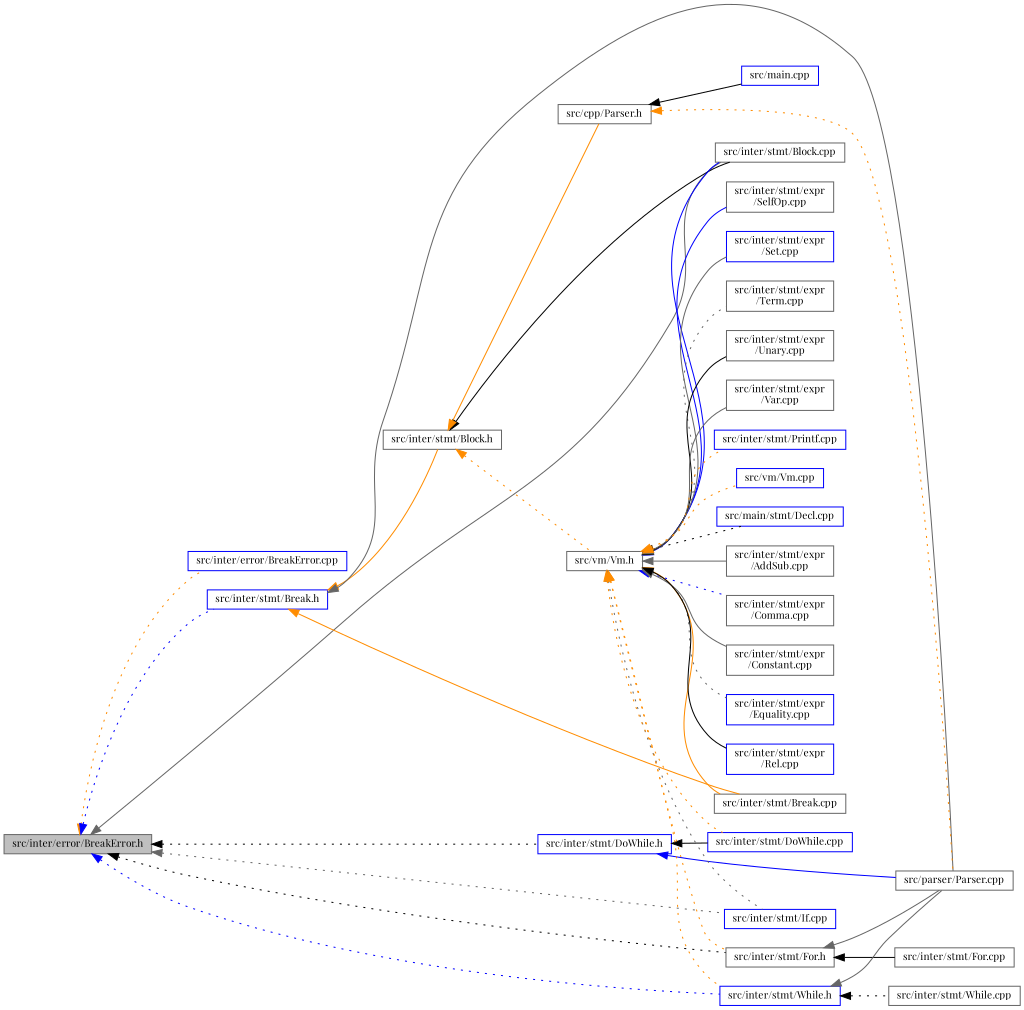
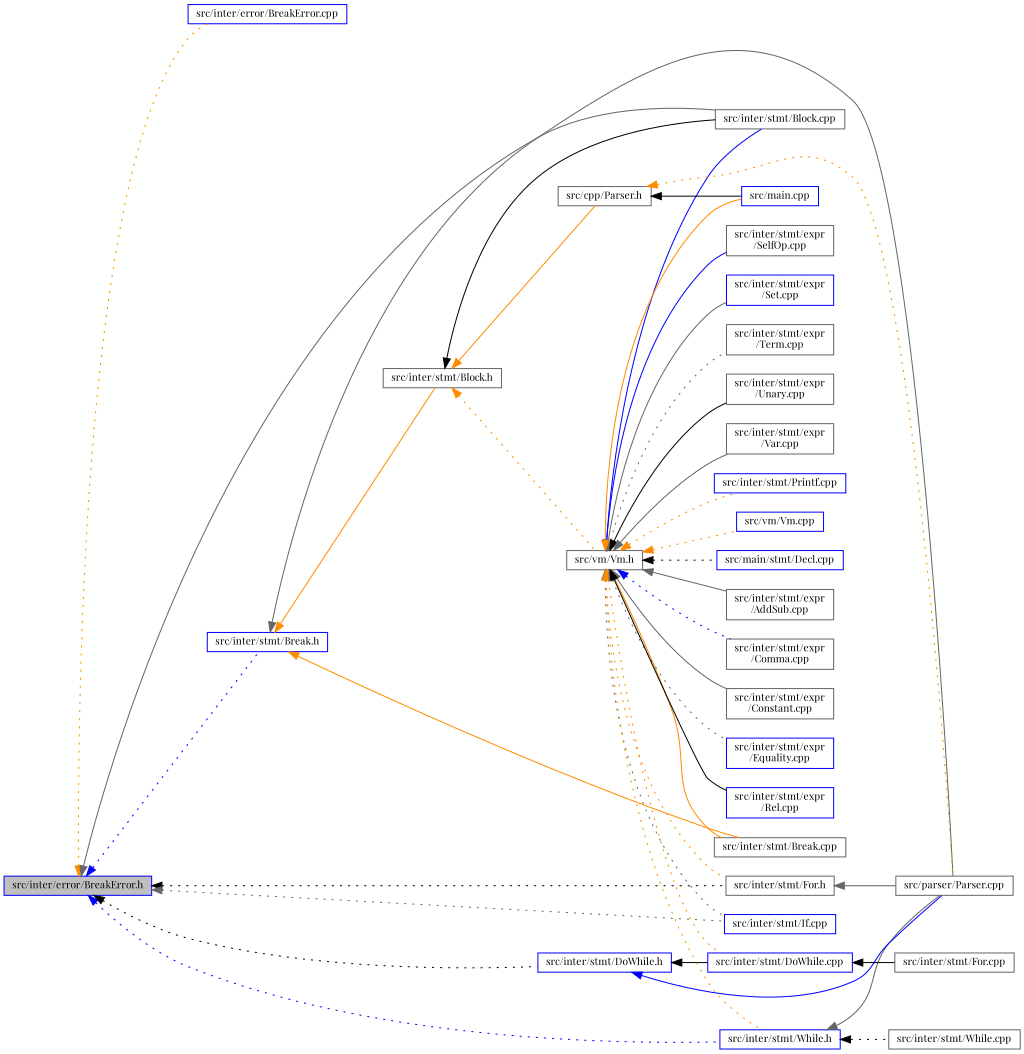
none -> (632, 350)
(78, 844) -> (78, 886)
(865, 957) -> (885, 963)
